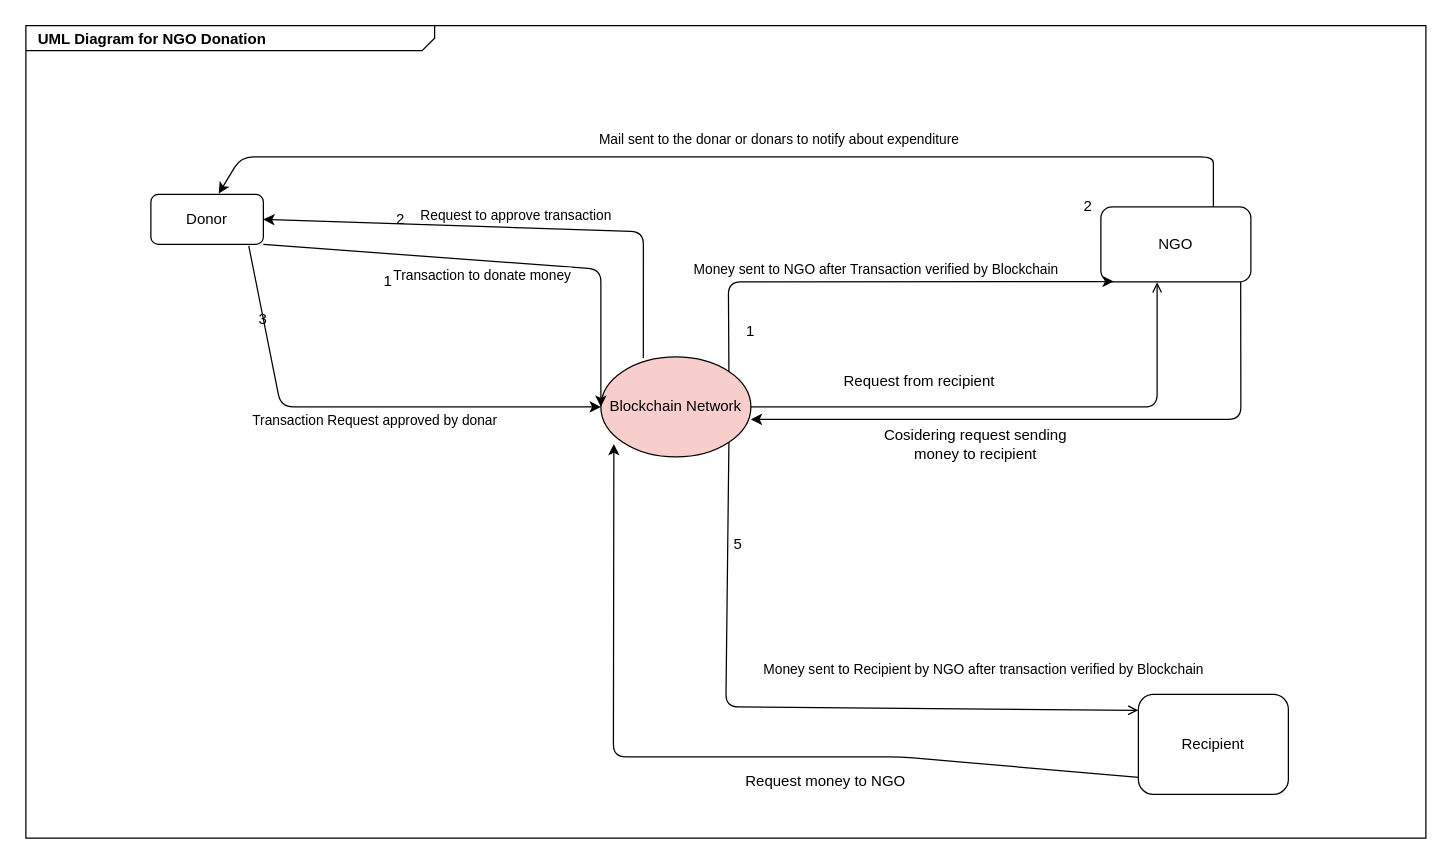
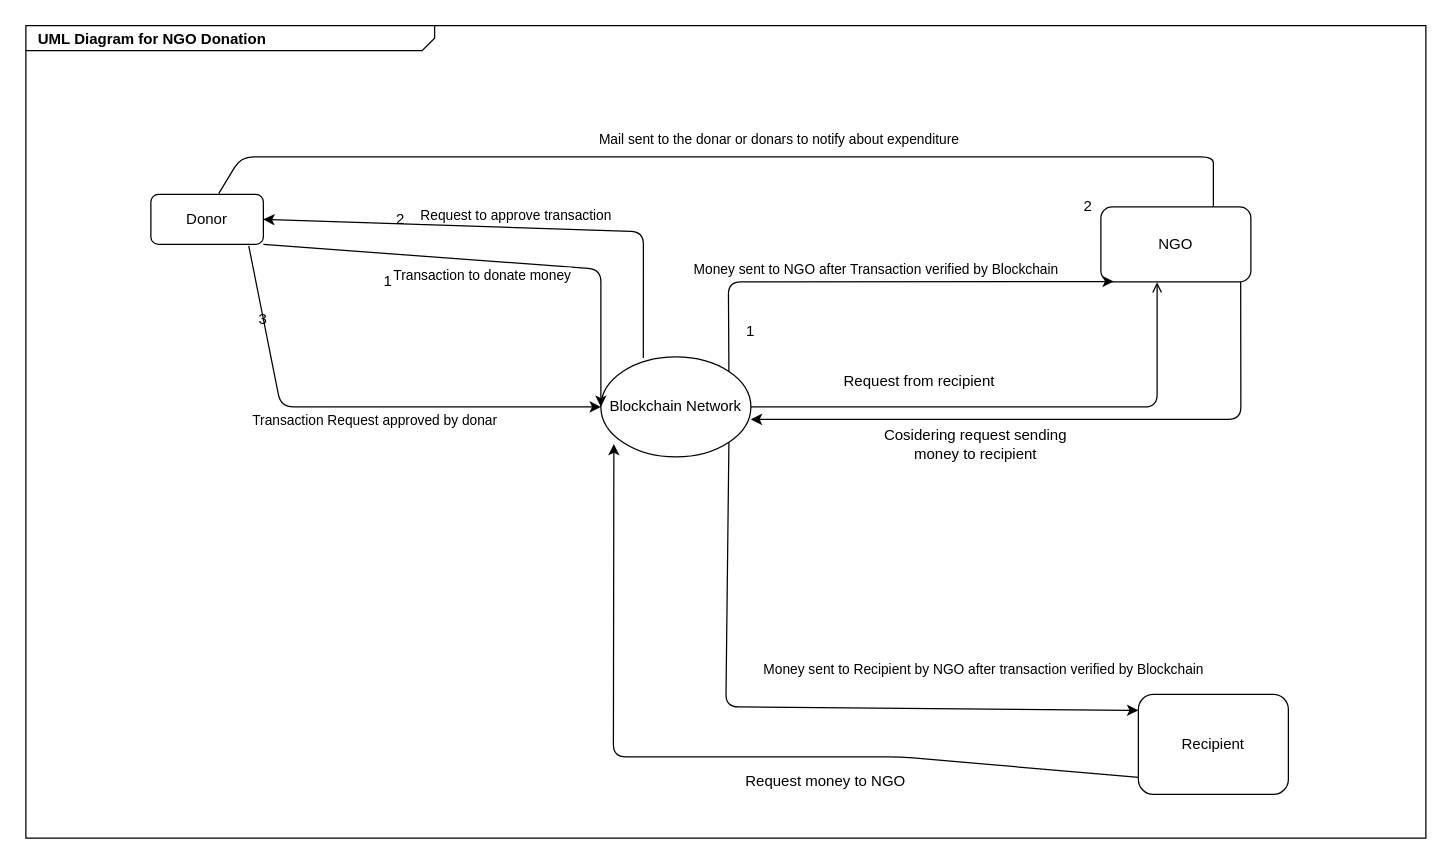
(224, 185) -> (222, 188)
(676, 407) -> (676, 407)
(738, 544) -> none
(1130, 710) -> (1128, 710)
